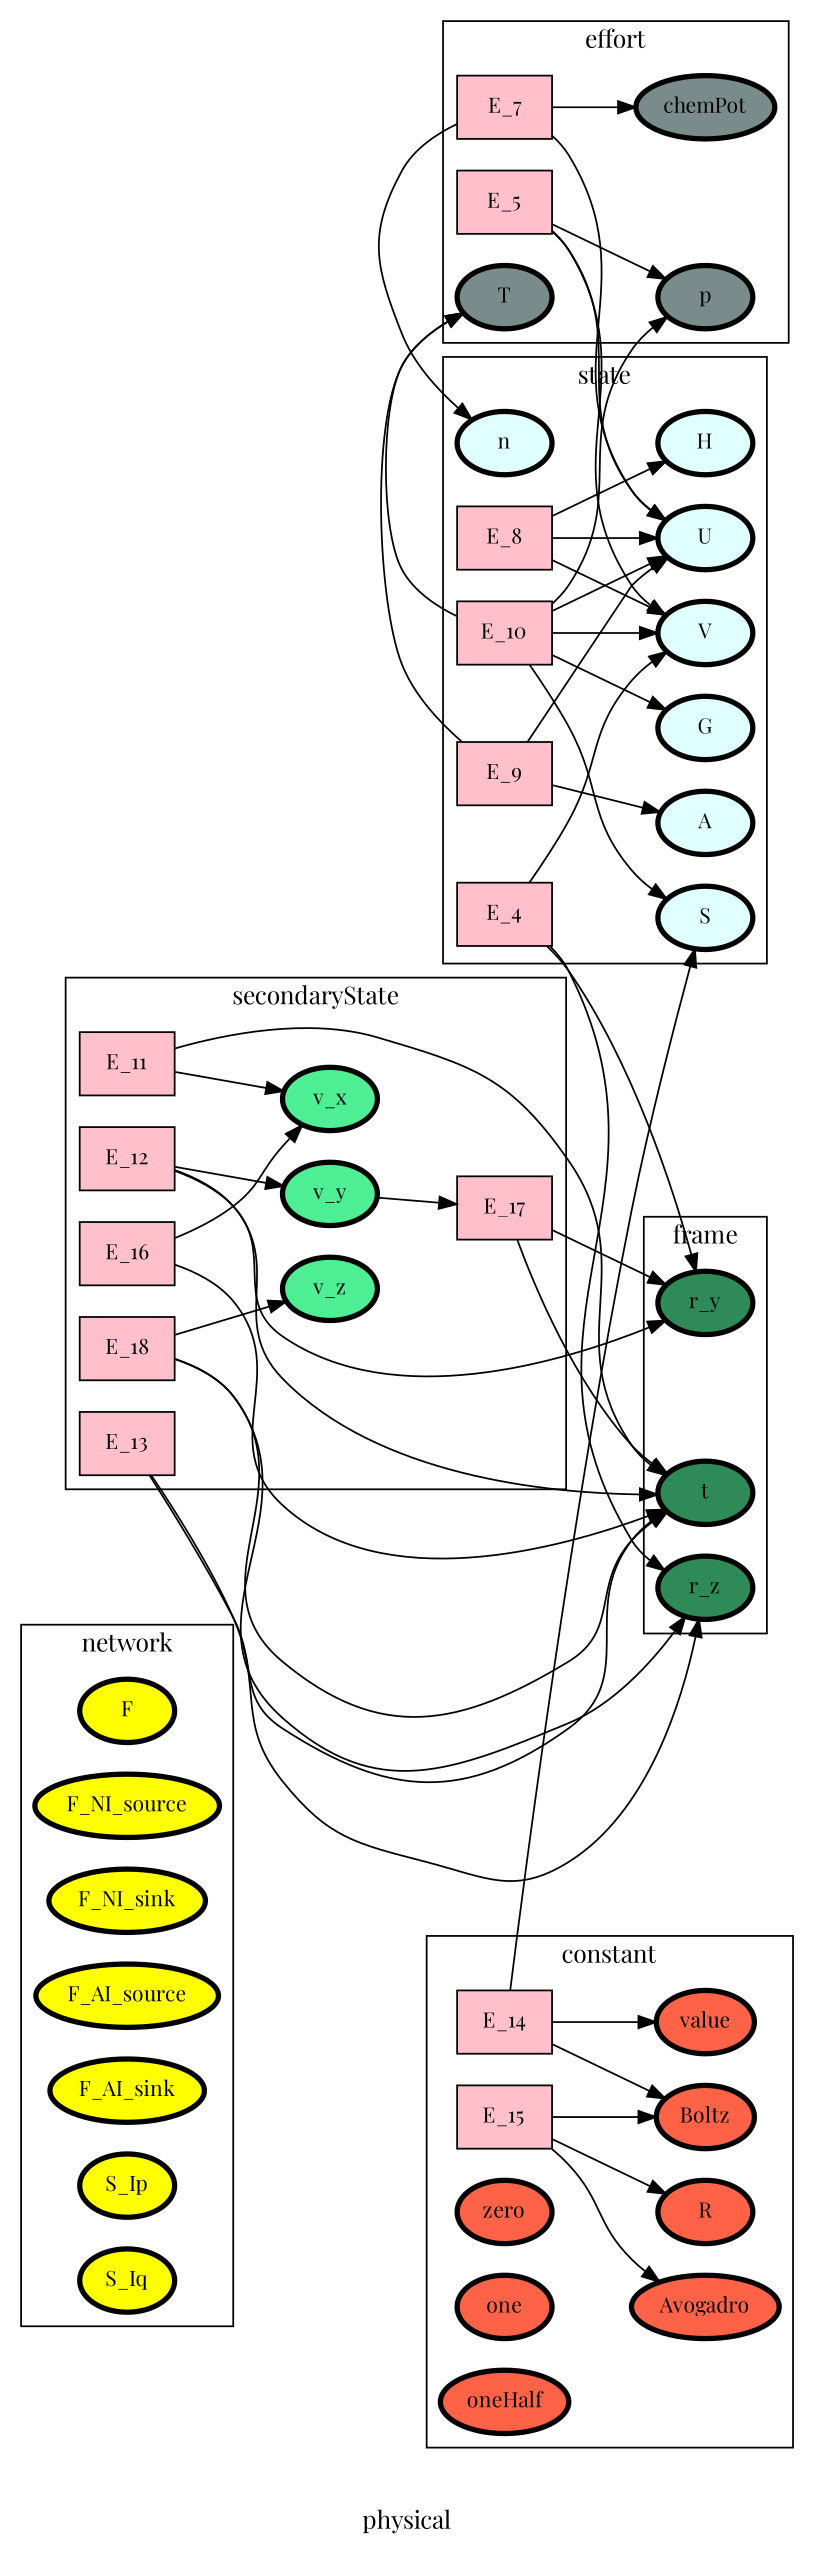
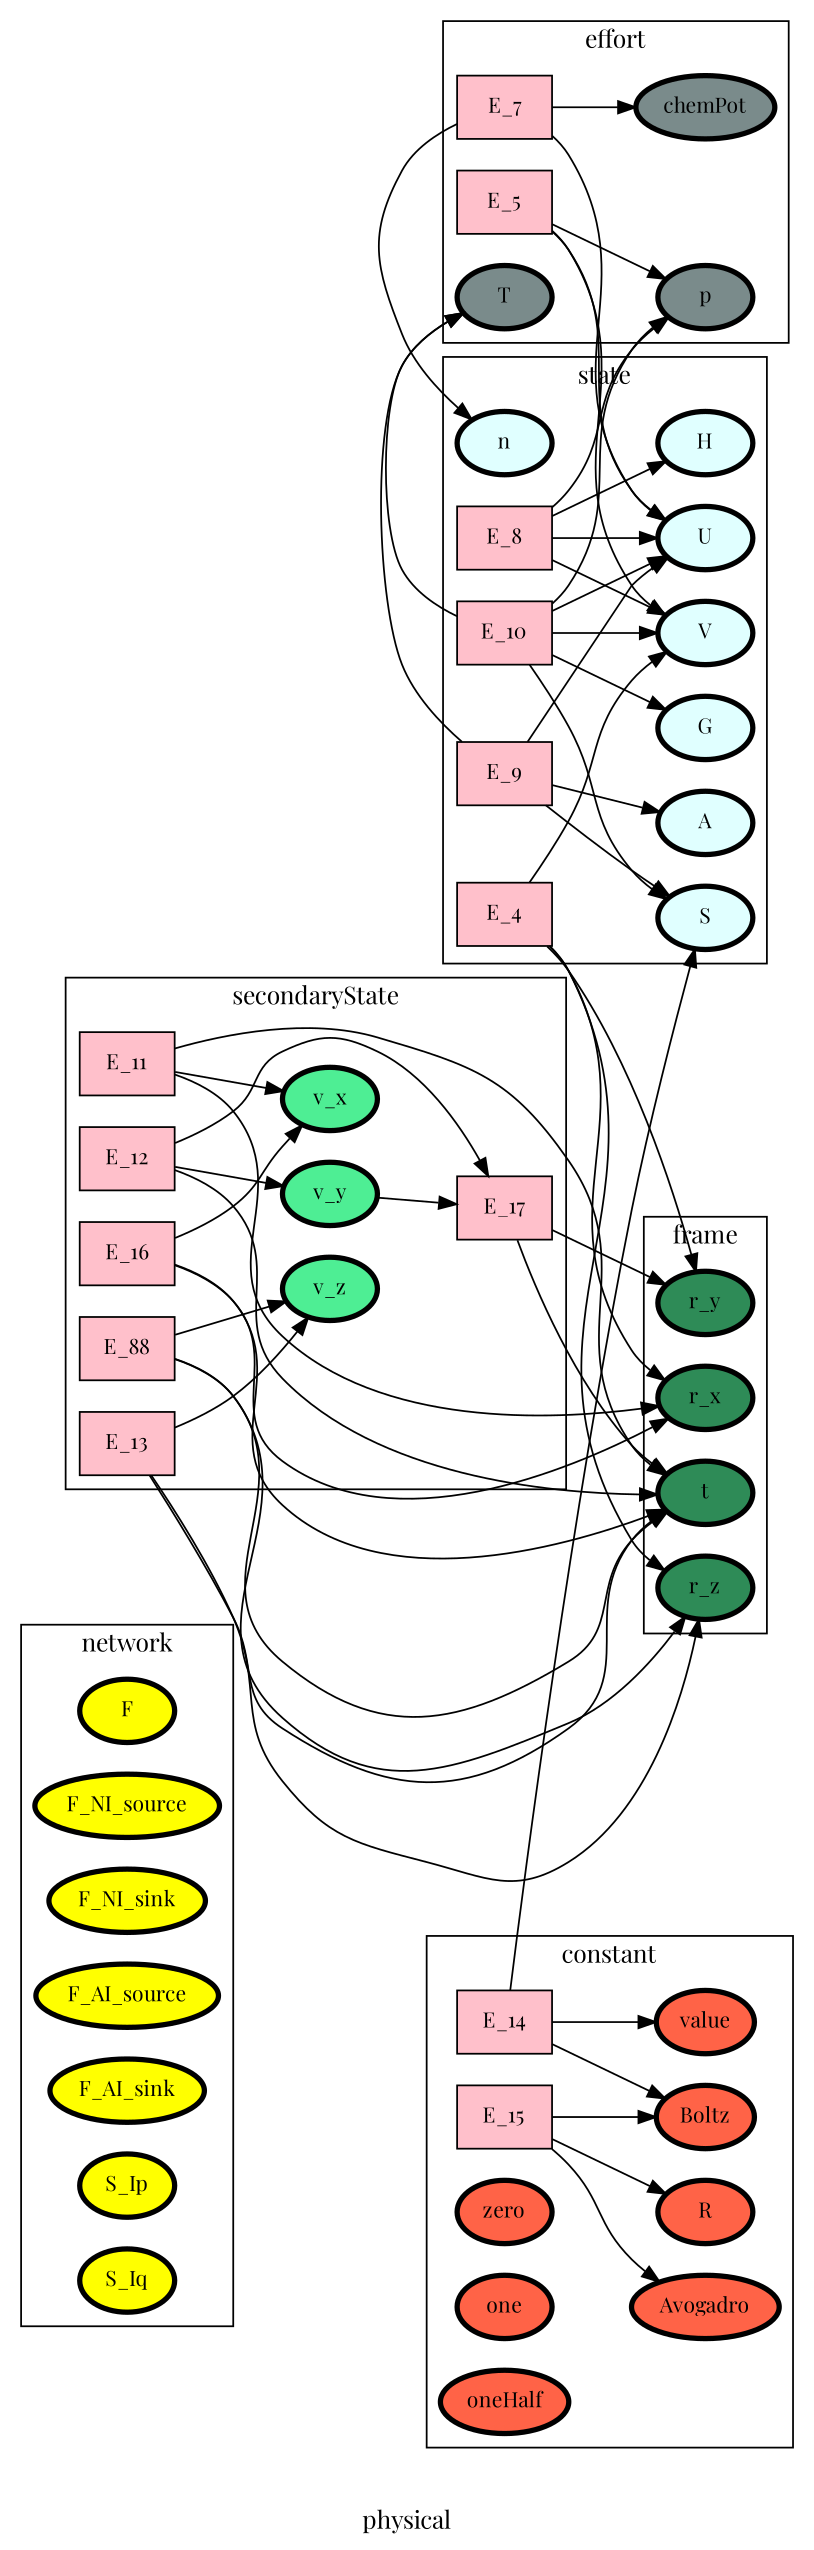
none -> (584, 466)
none -> (600, 847)
(127, 1349) -> (127, 1349)
(359, 1368) -> (314, 1040)
none -> (243, 1388)
none -> (705, 1398)
